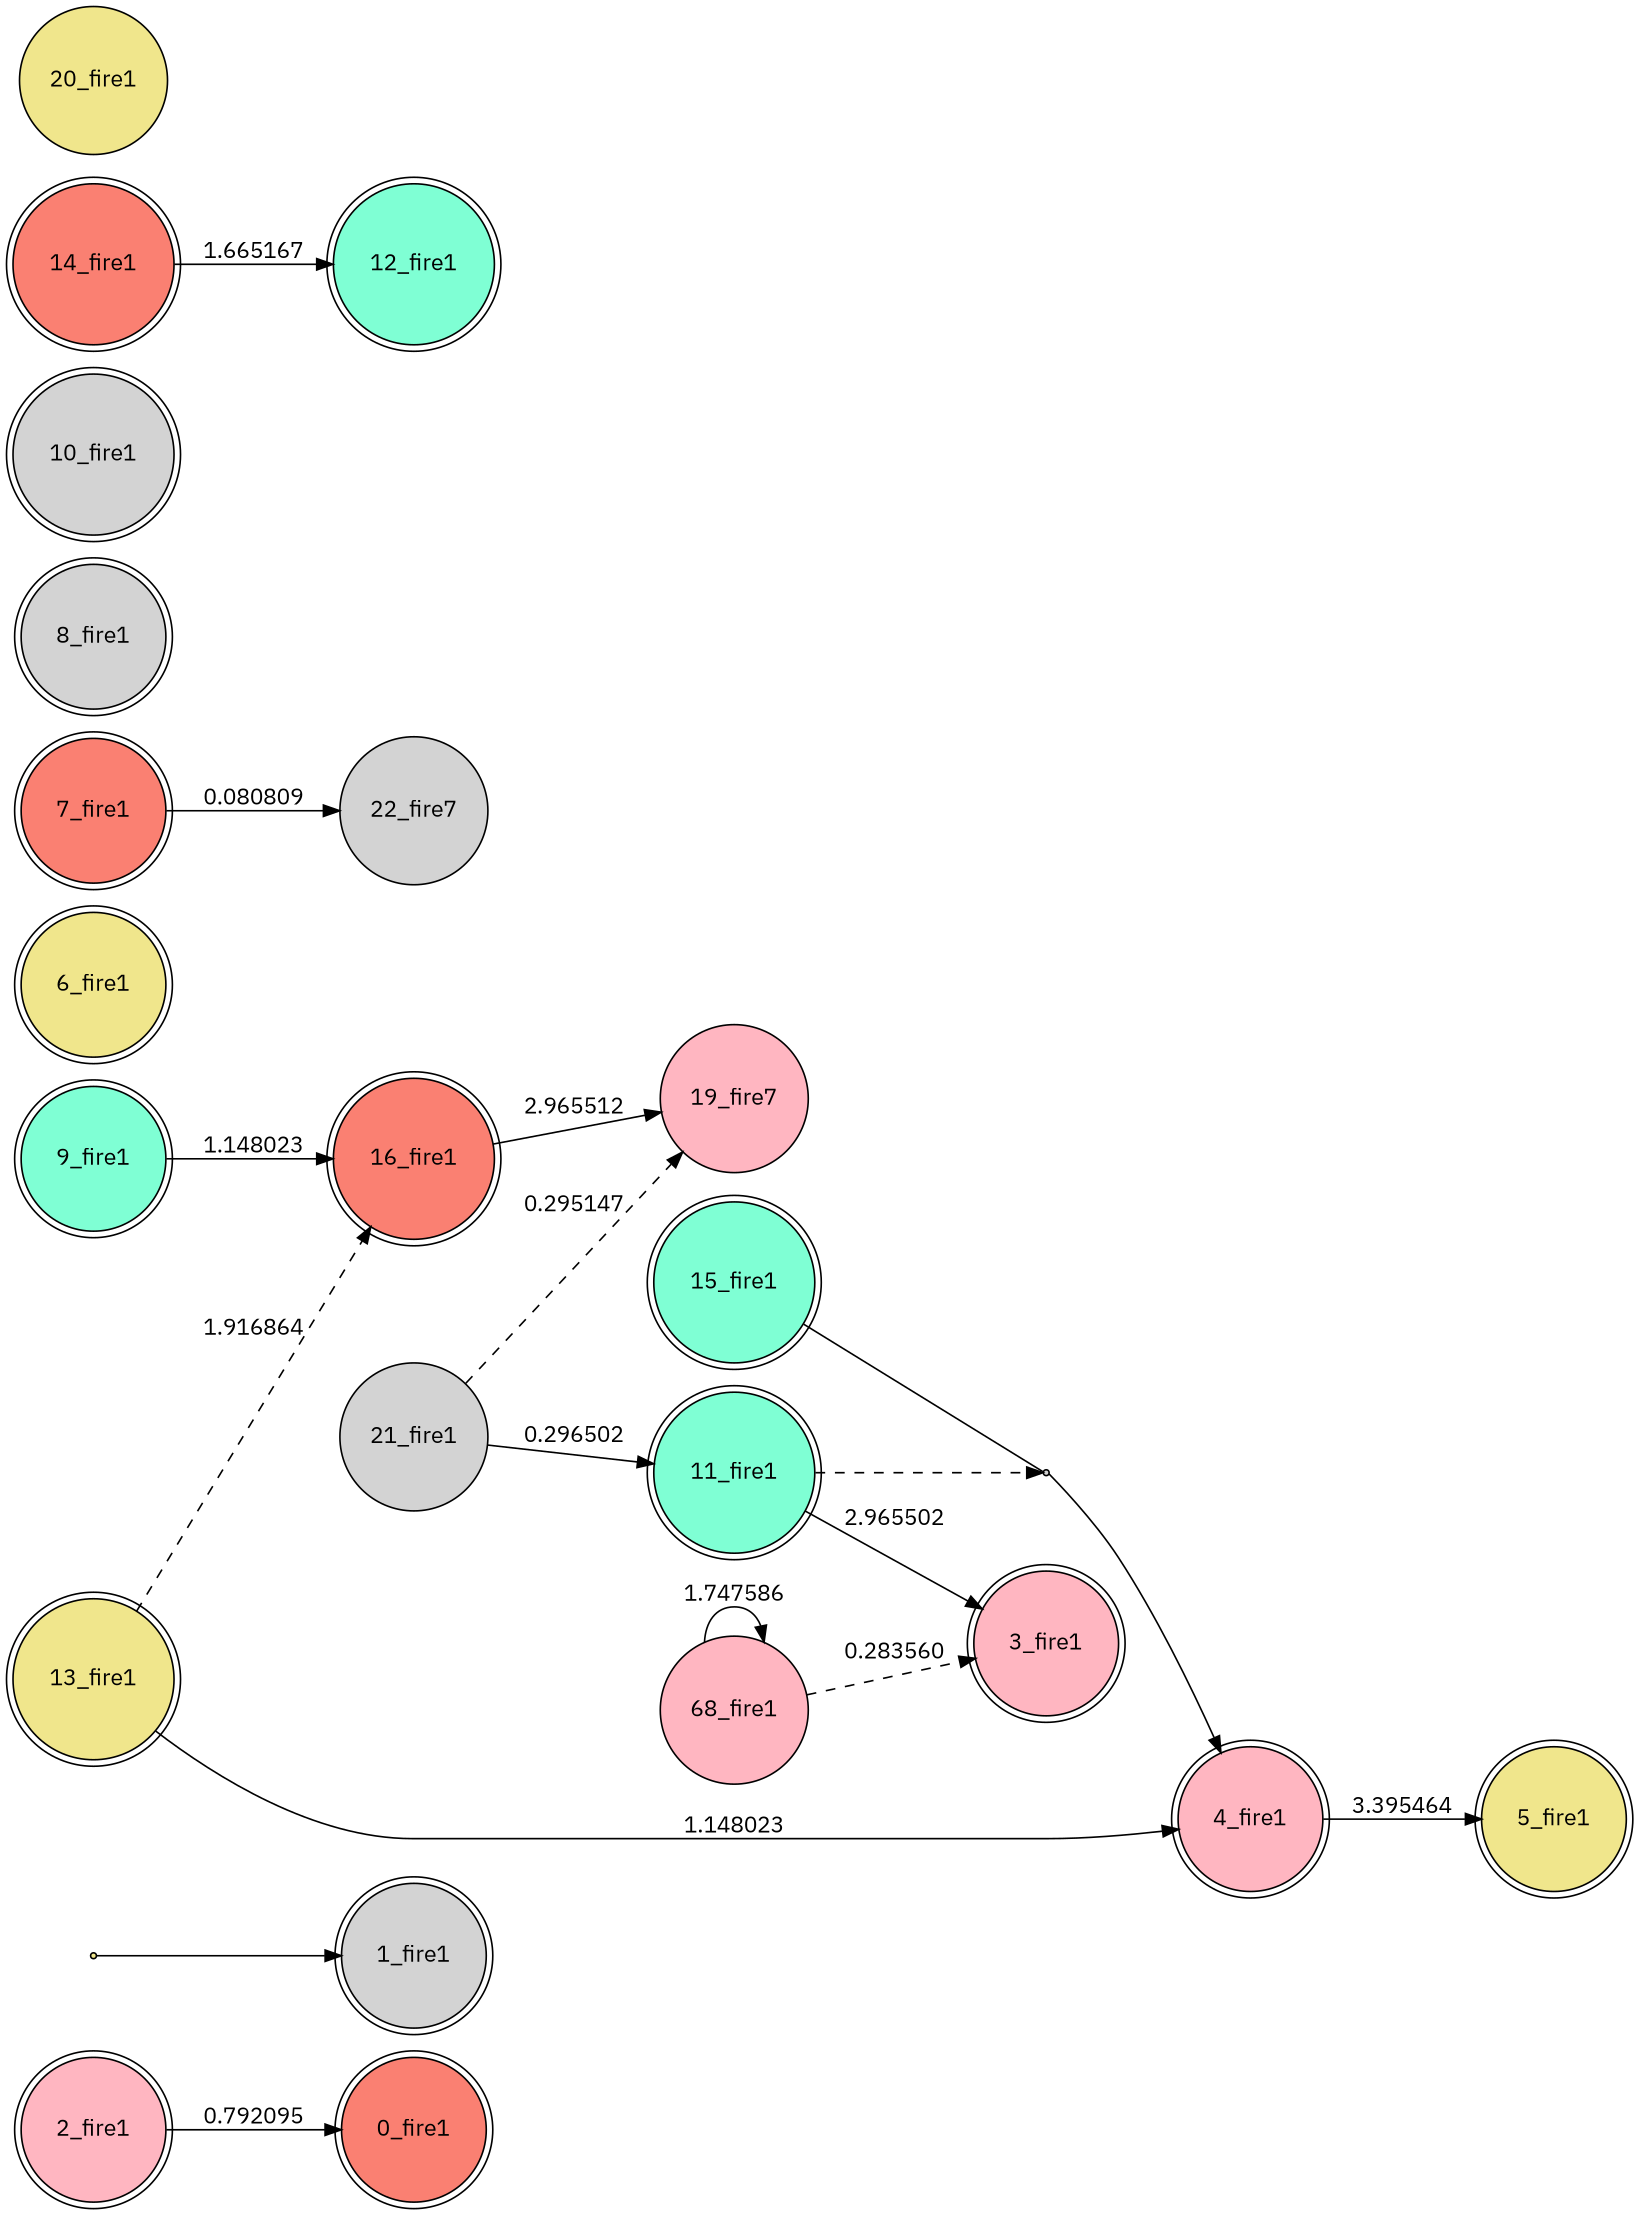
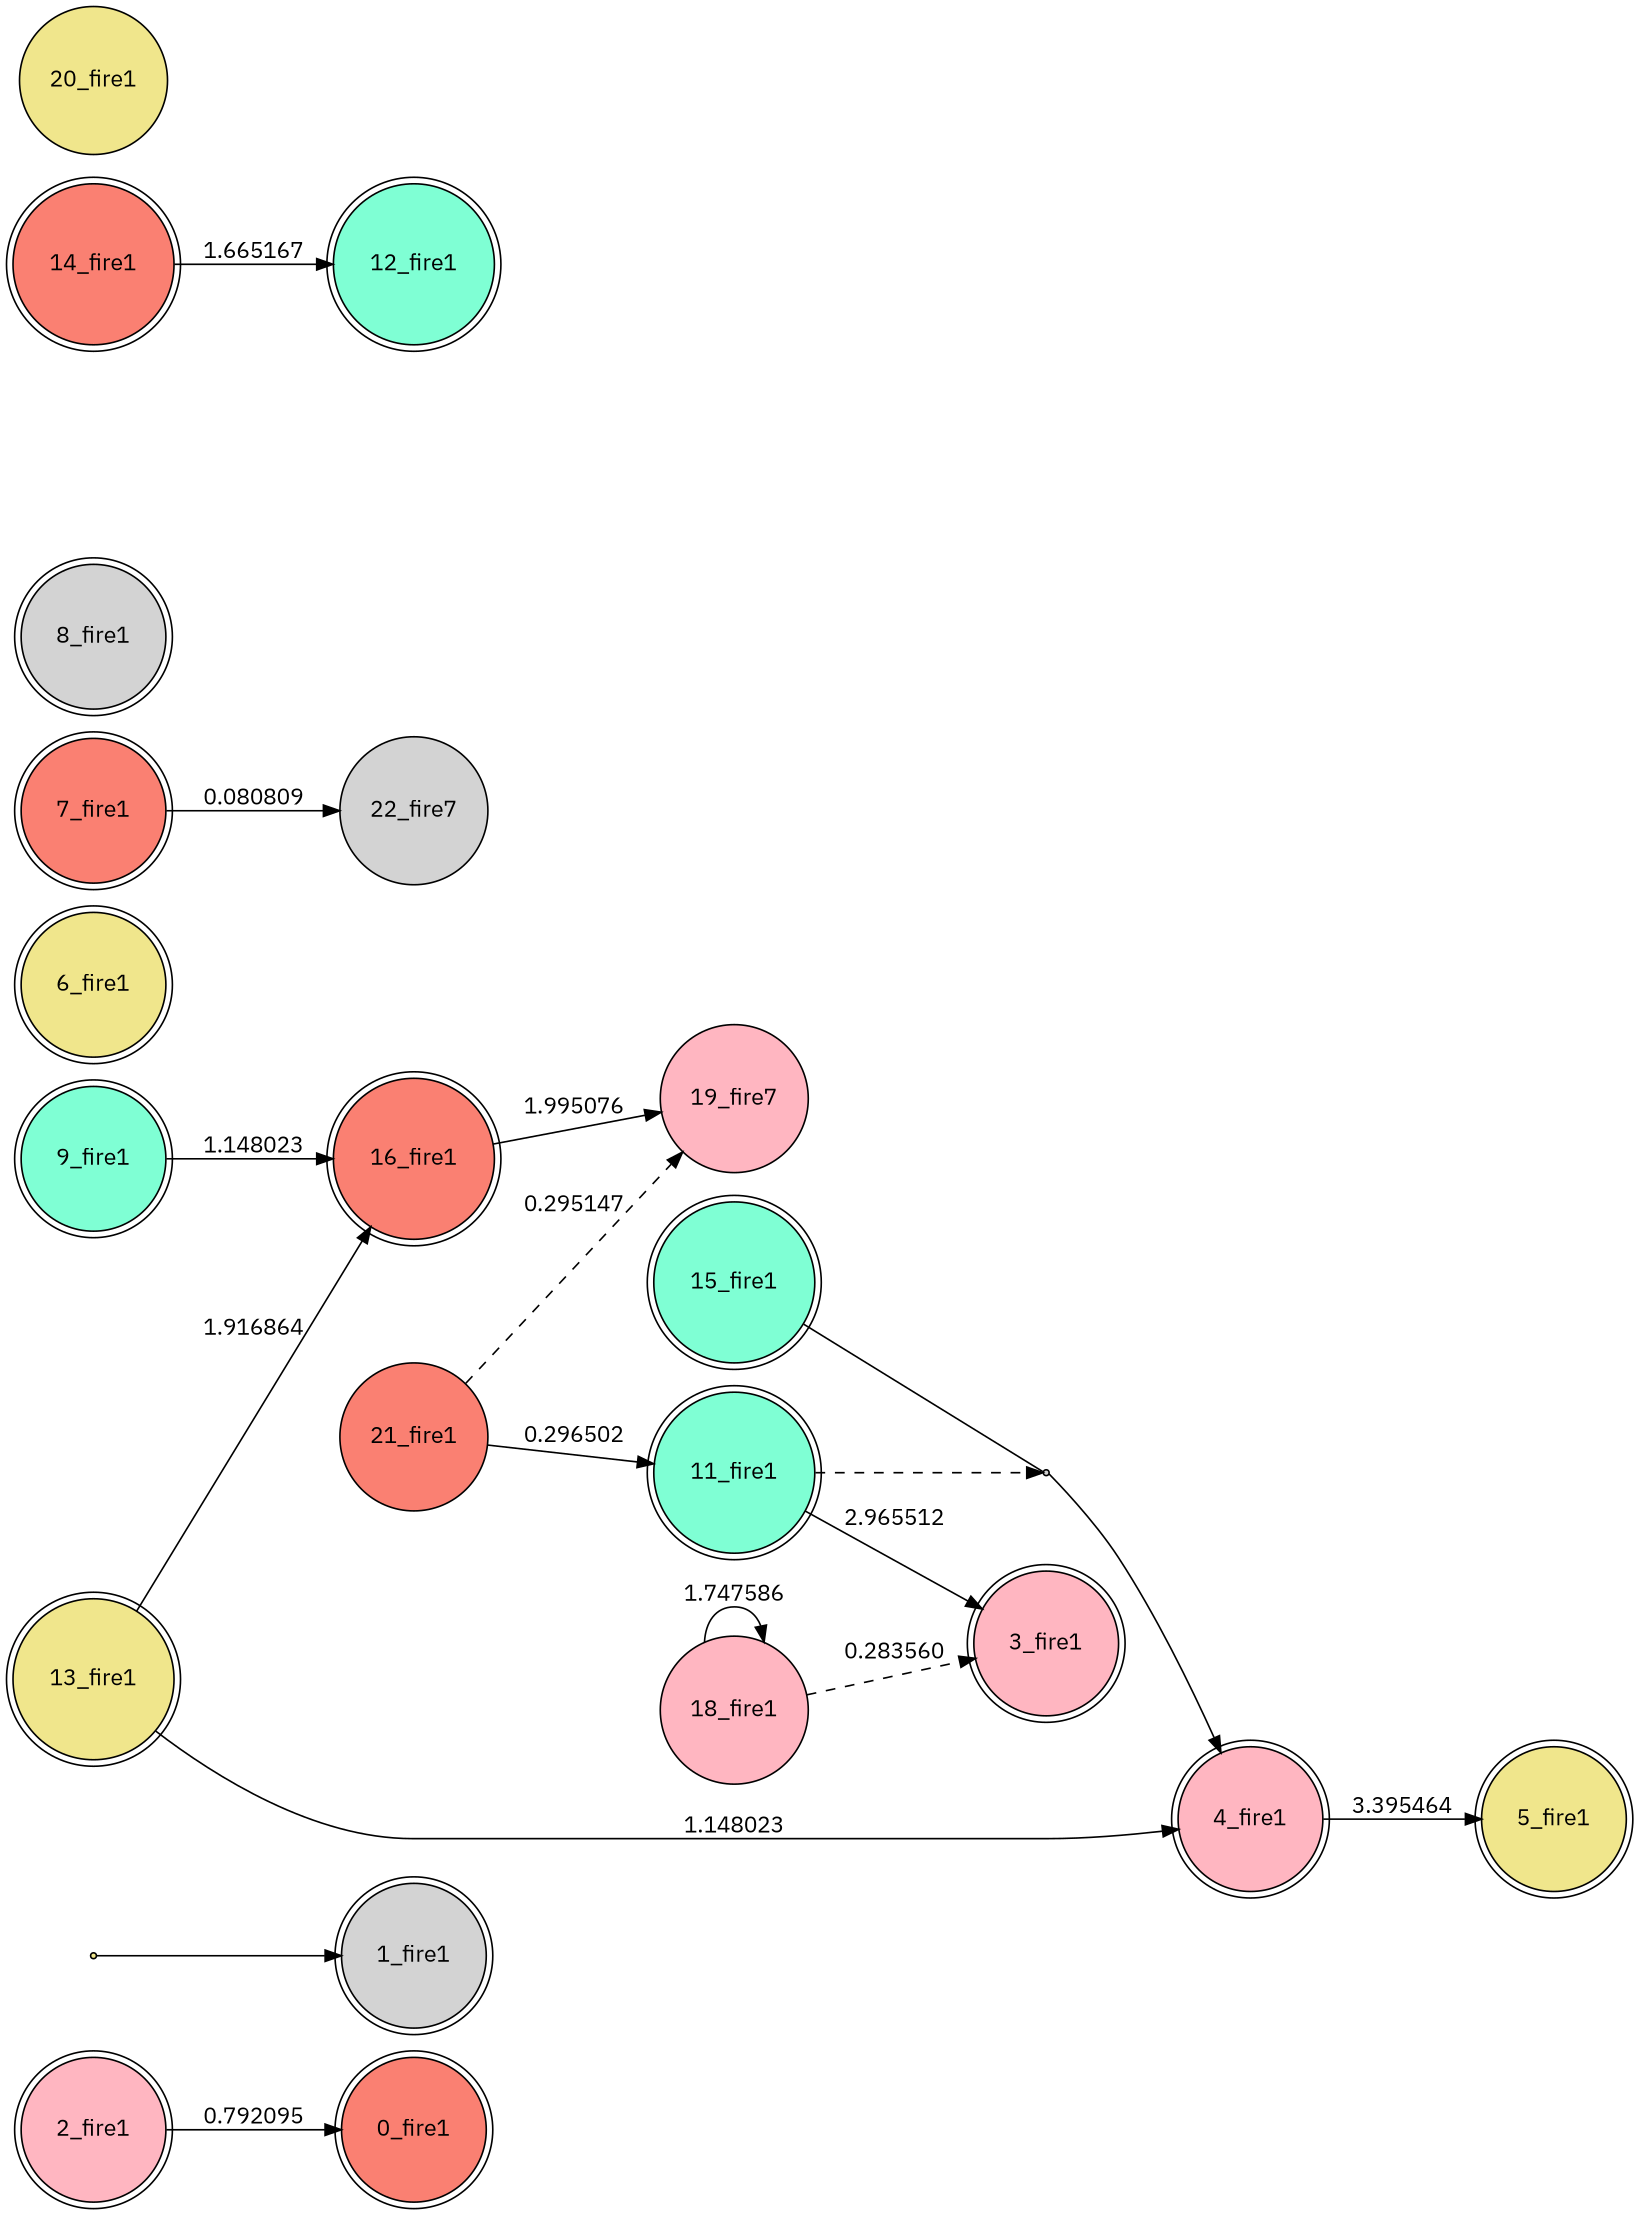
(94, 455) -> none
(574, 1108) -> (574, 1108)
(249, 1426) -> (249, 1426)
(414, 1437) -> (414, 1437)
(894, 1519) -> (894, 1519)
(734, 1710) -> (734, 1710)
